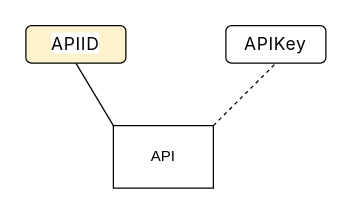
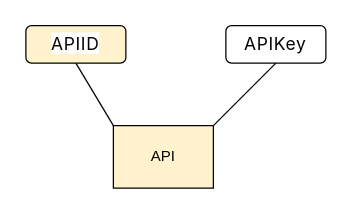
(245, 94) -> (245, 94)
(163, 157) -> (163, 157)
